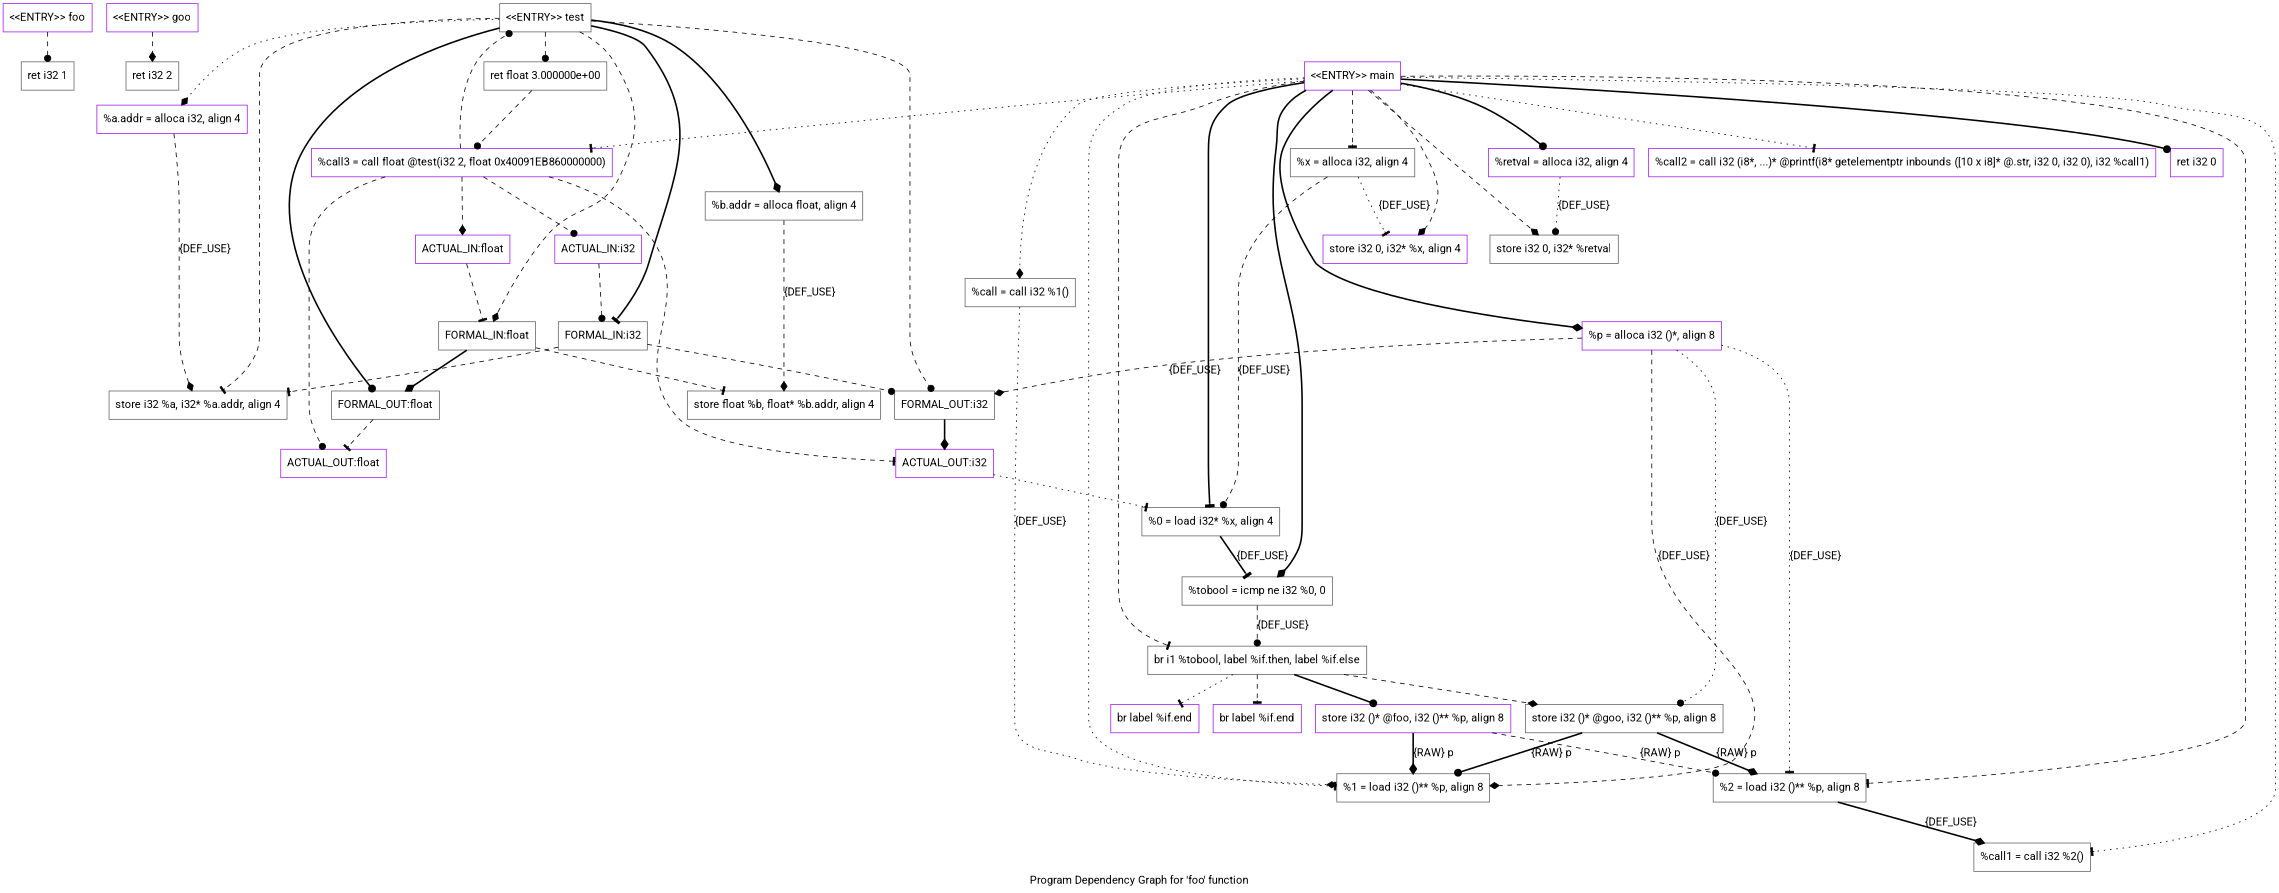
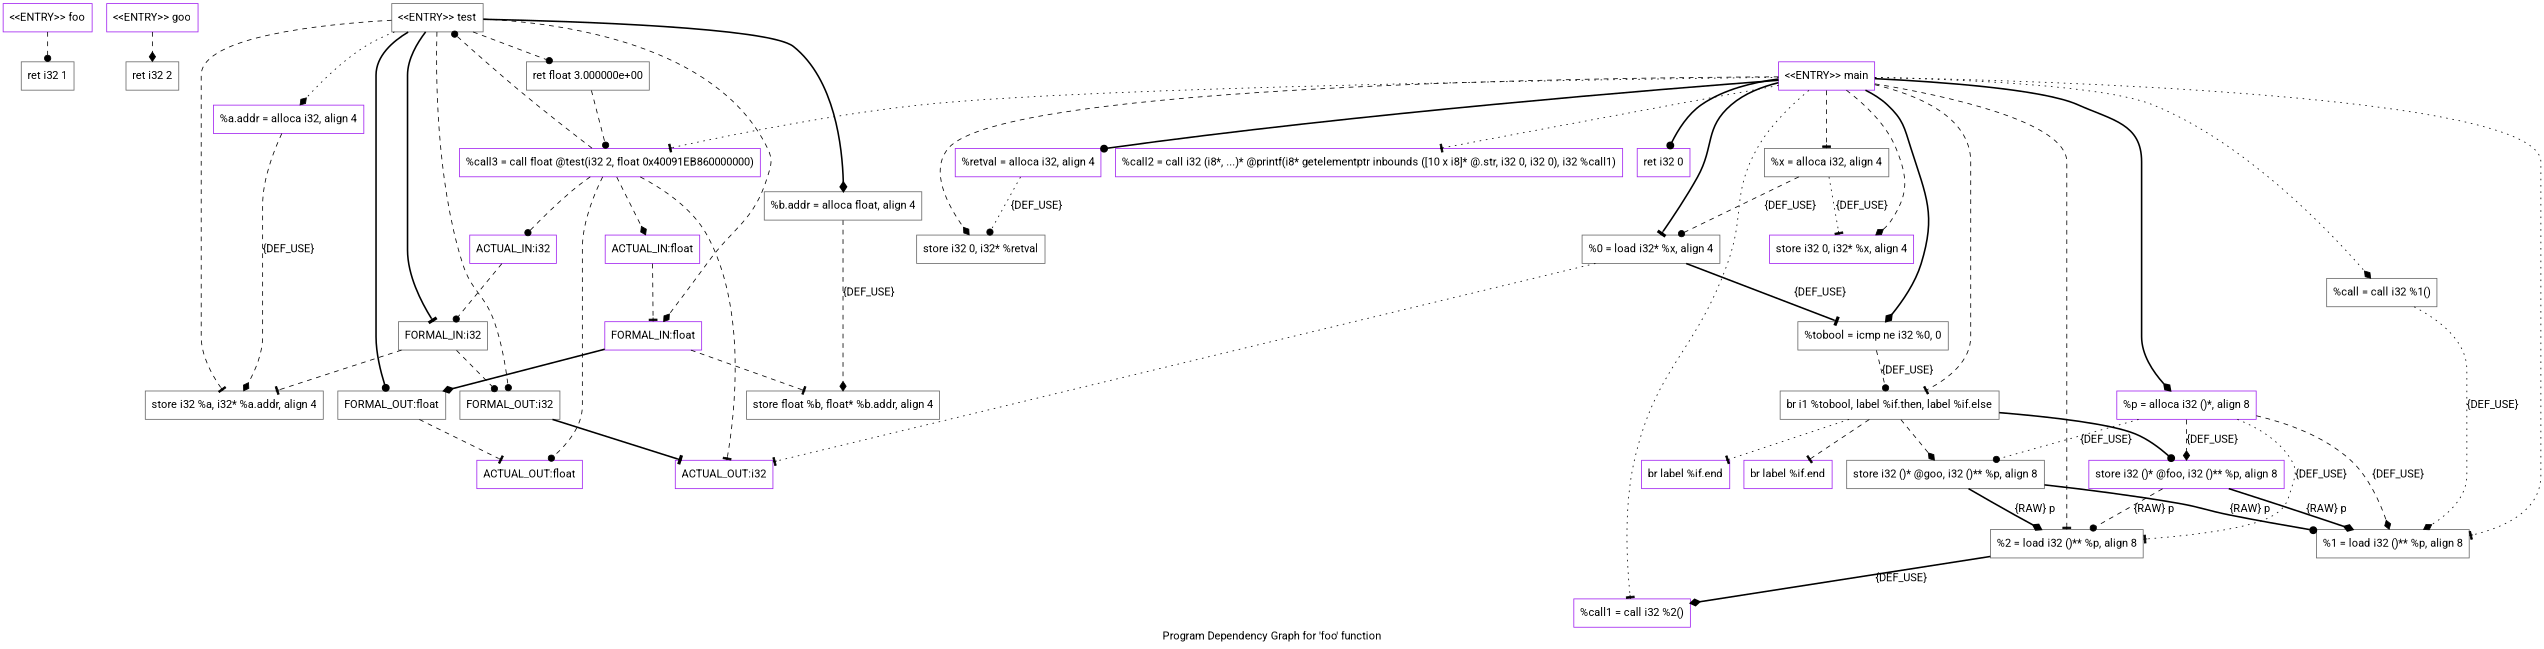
(487, 336) -> (653, 336)
(1292, 353) -> (2186, 435)
(945, 429) -> (615, 439)
(1069, 491) -> (1186, 362)
(2032, 857) -> (1632, 613)
